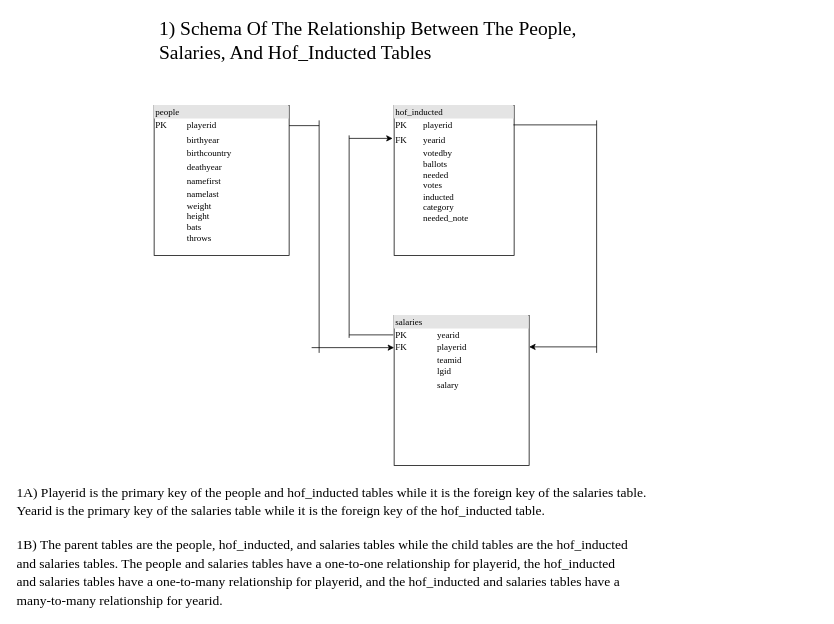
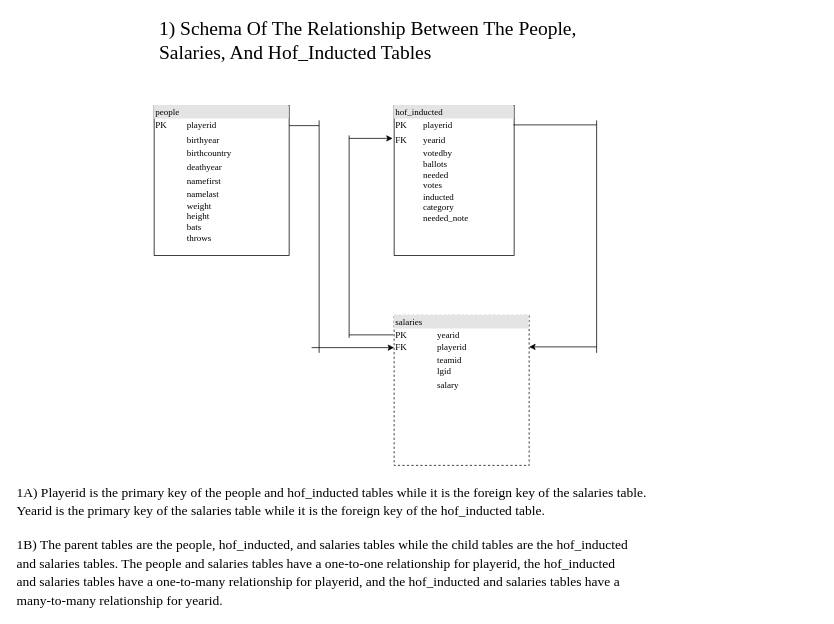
(462, 390) -> (462, 390)
